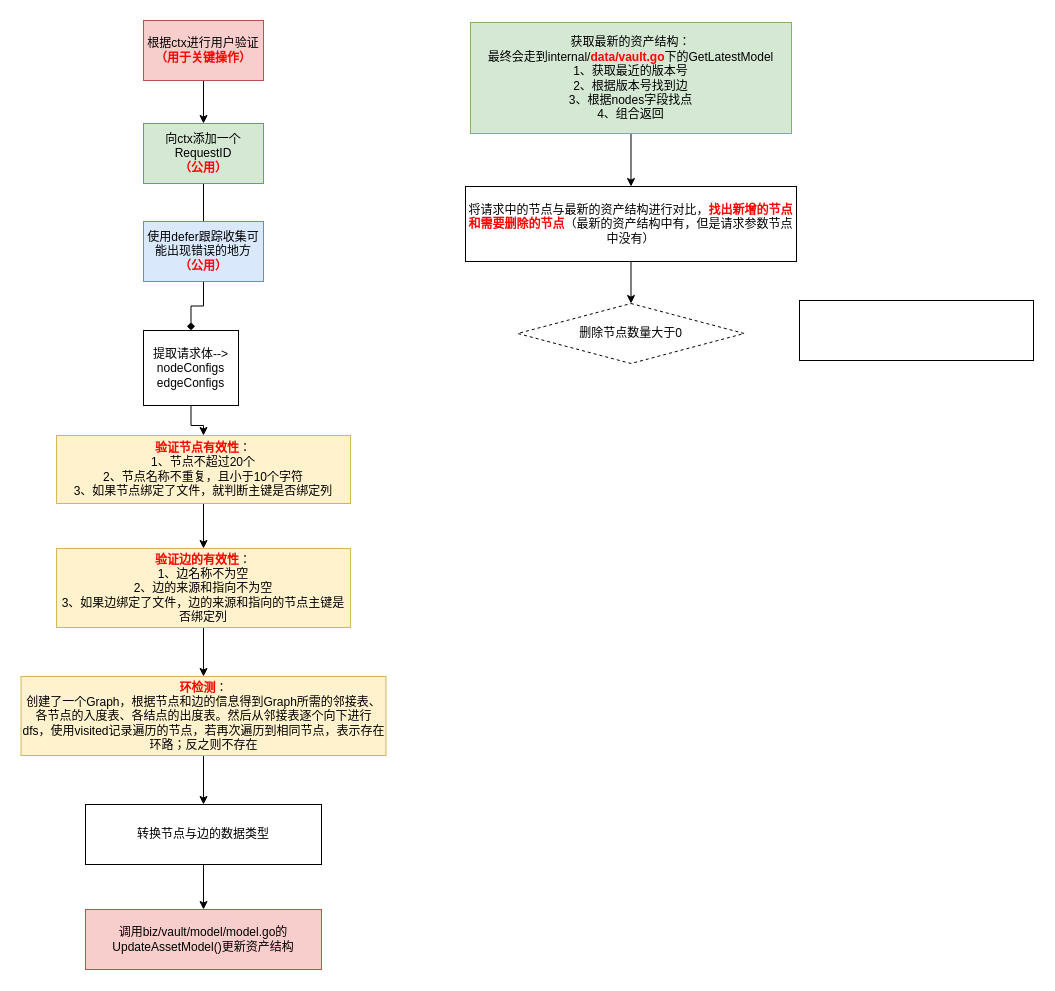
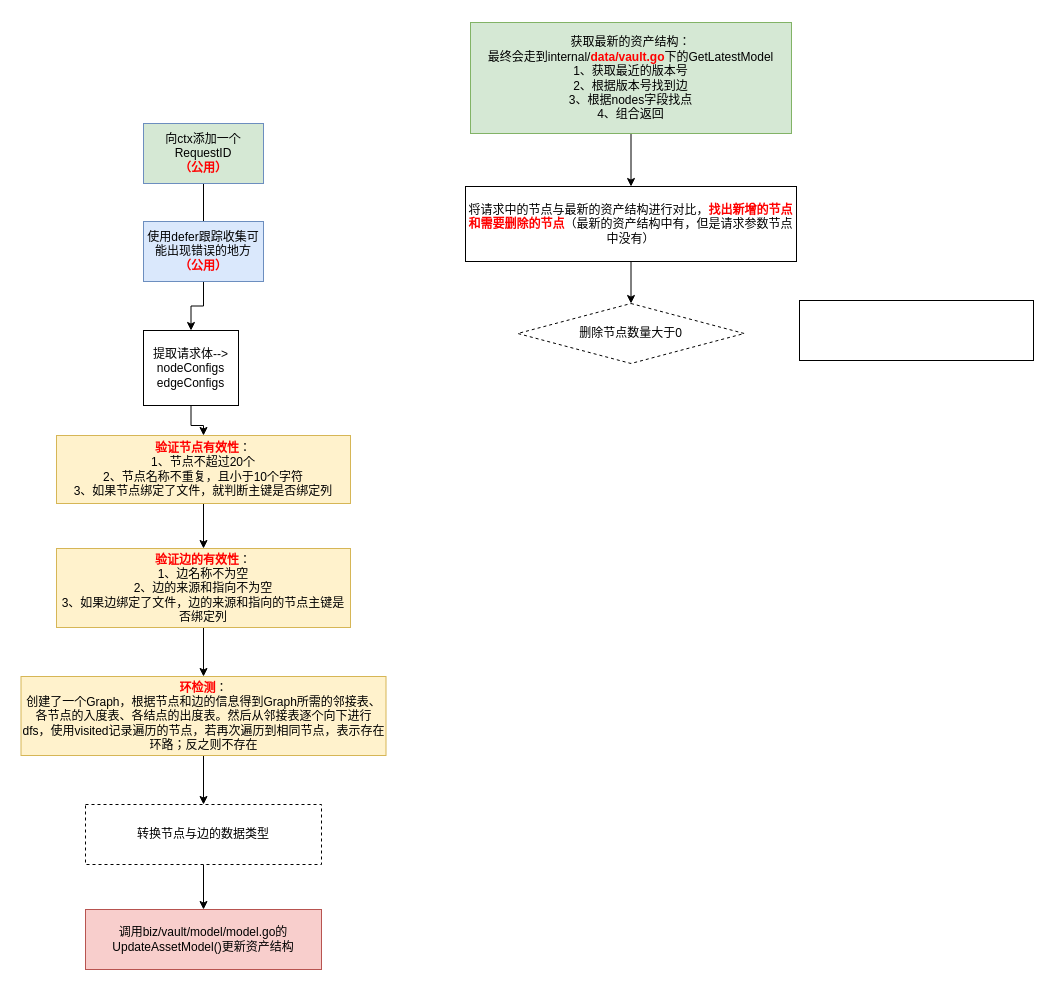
(204, 51) -> none
(204, 99) -> none
(191, 321) -> (191, 322)
(204, 835) -> (204, 835)
